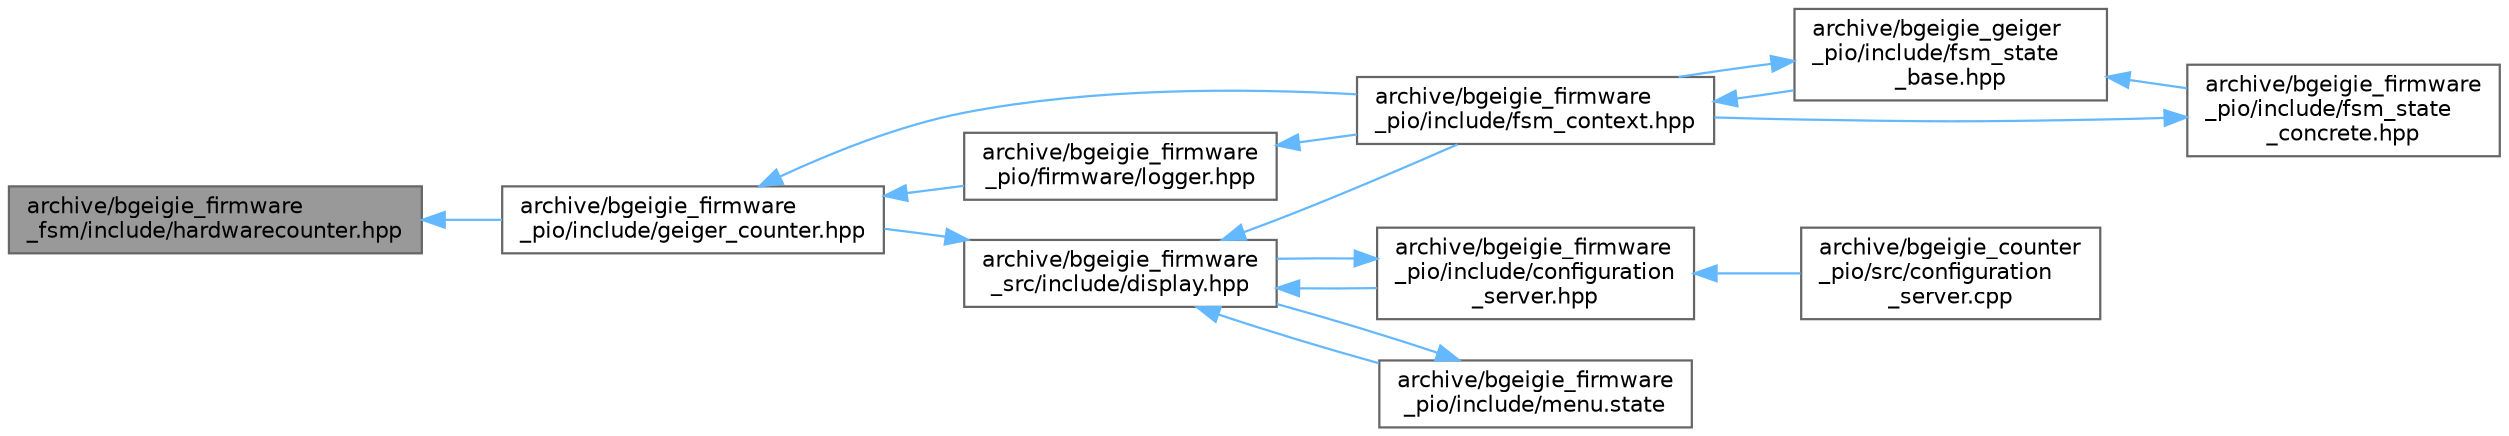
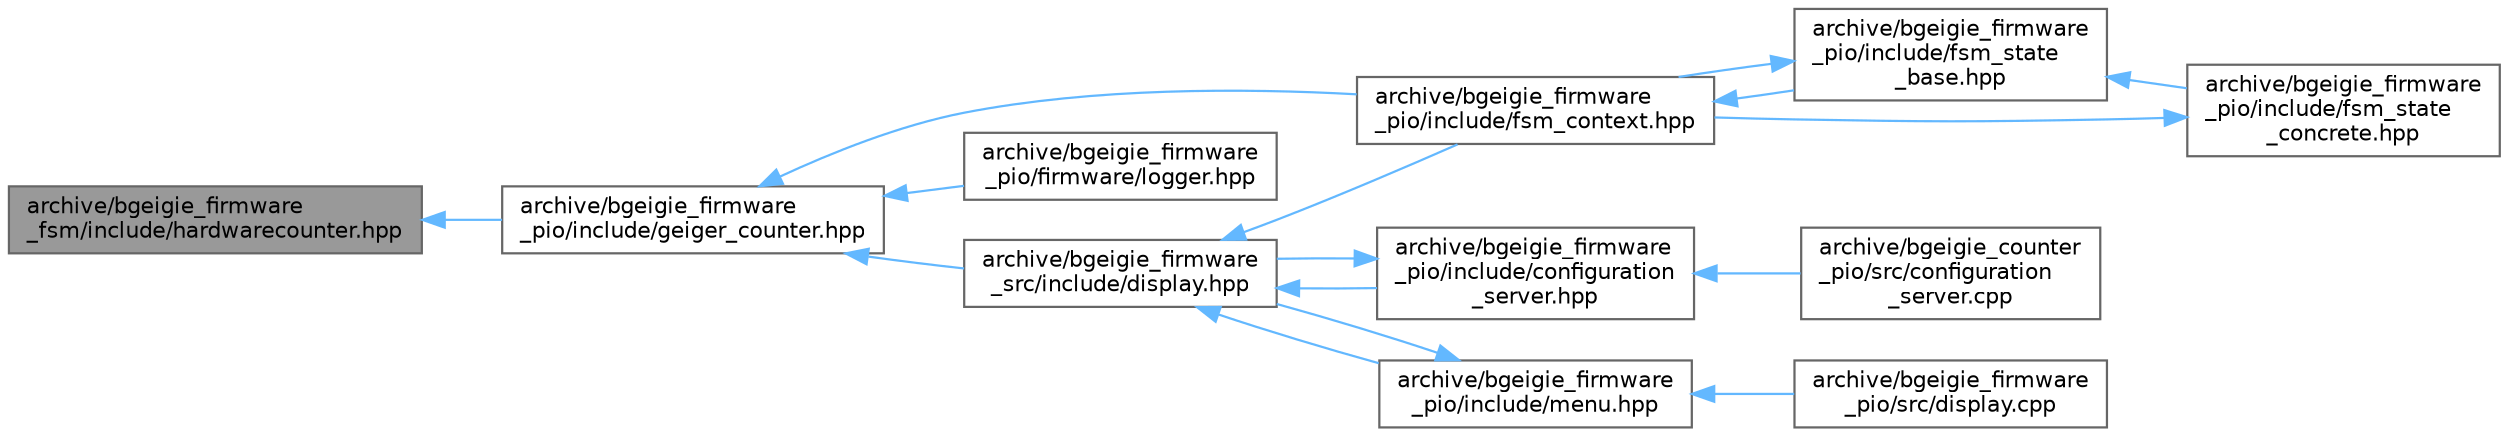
(1951, 55) -> (1951, 55)
(1328, 138) -> none
(915, 233) -> (916, 263)
(1536, 394) -> (1536, 394)
none -> (1951, 394)
